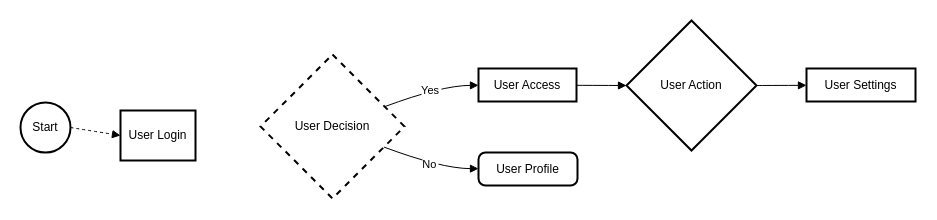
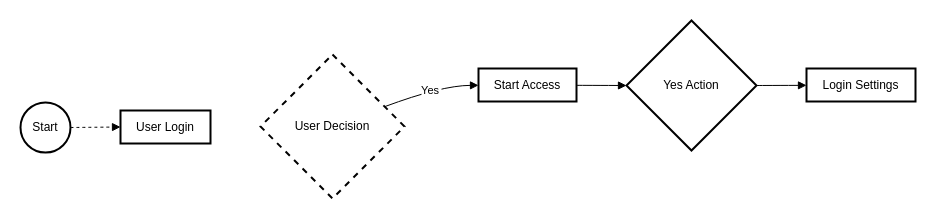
(528, 86) -> (528, 86)
(692, 86) -> (692, 86)
(861, 86) -> (861, 86)
(158, 136) -> (166, 127)
(426, 161) -> none
(528, 169) -> none
